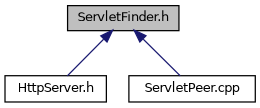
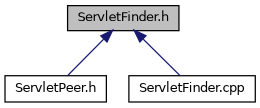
(56, 89) -> (56, 89)
(192, 89) -> (192, 89)
